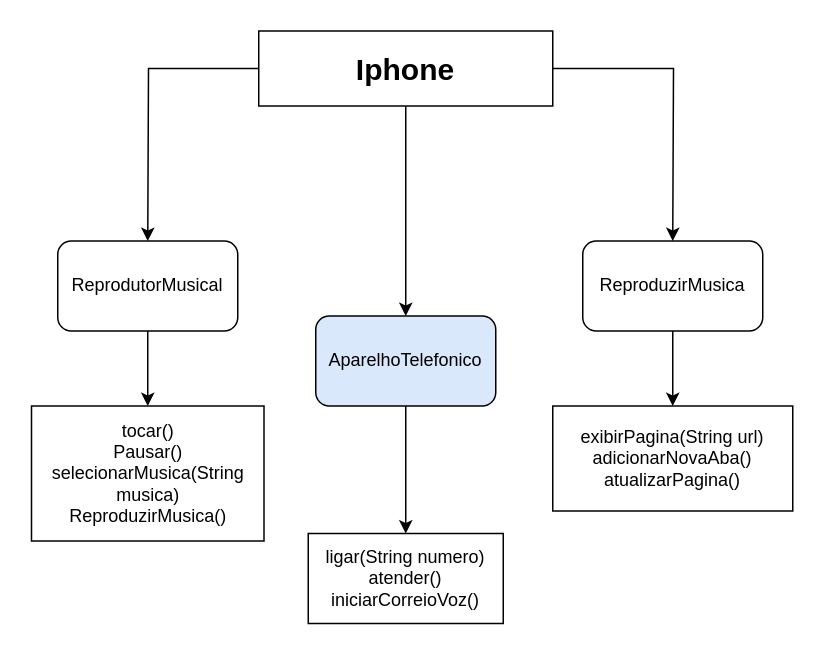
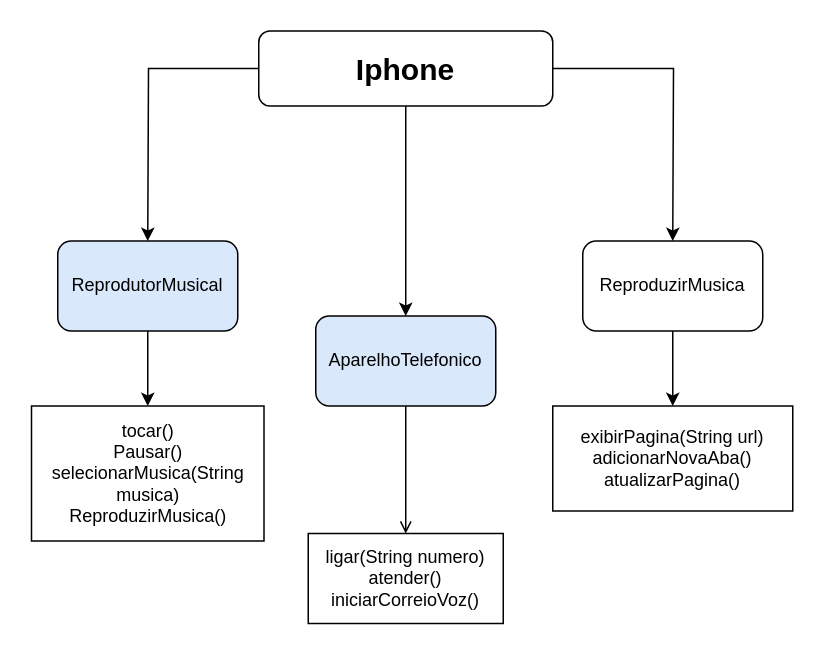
(406, 68) -> (406, 68)
(148, 286) -> (148, 286)
(406, 522) -> (406, 524)
